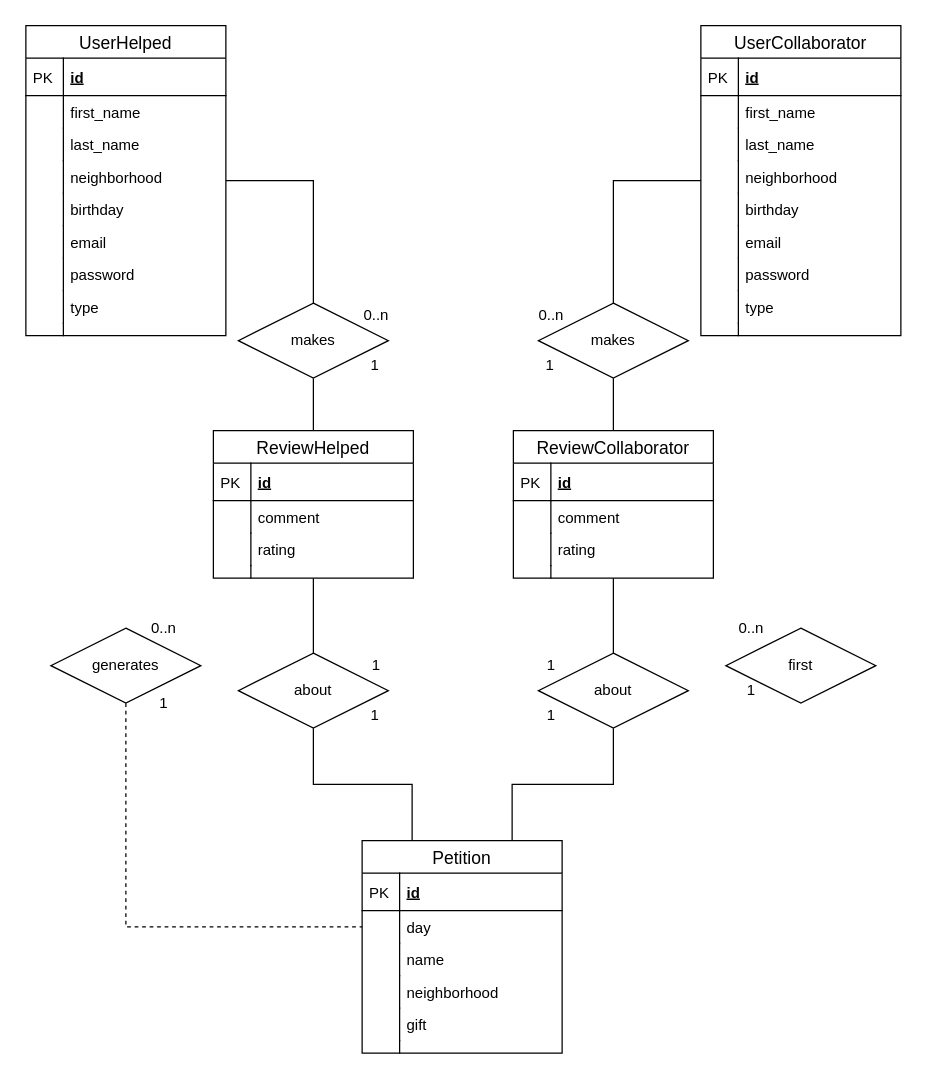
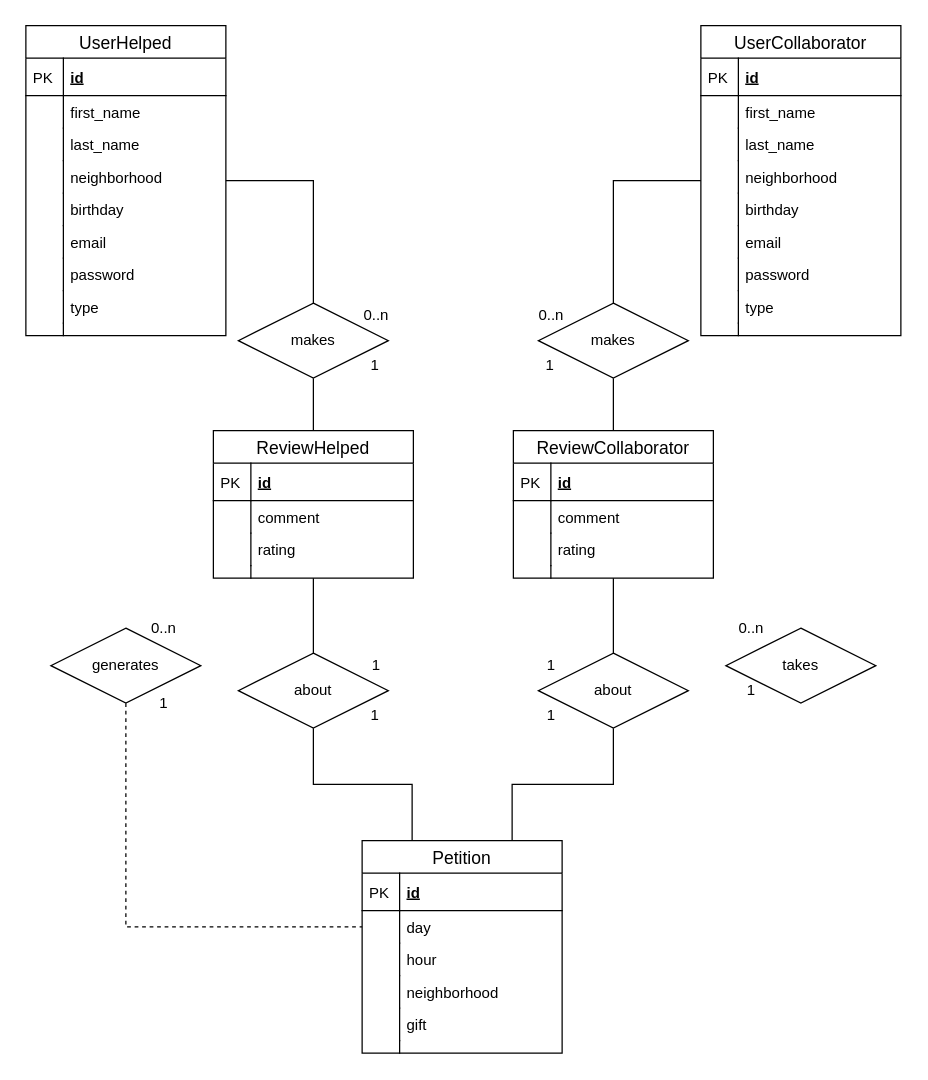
(801, 666) -> (801, 666)
(423, 960) -> (423, 960)
